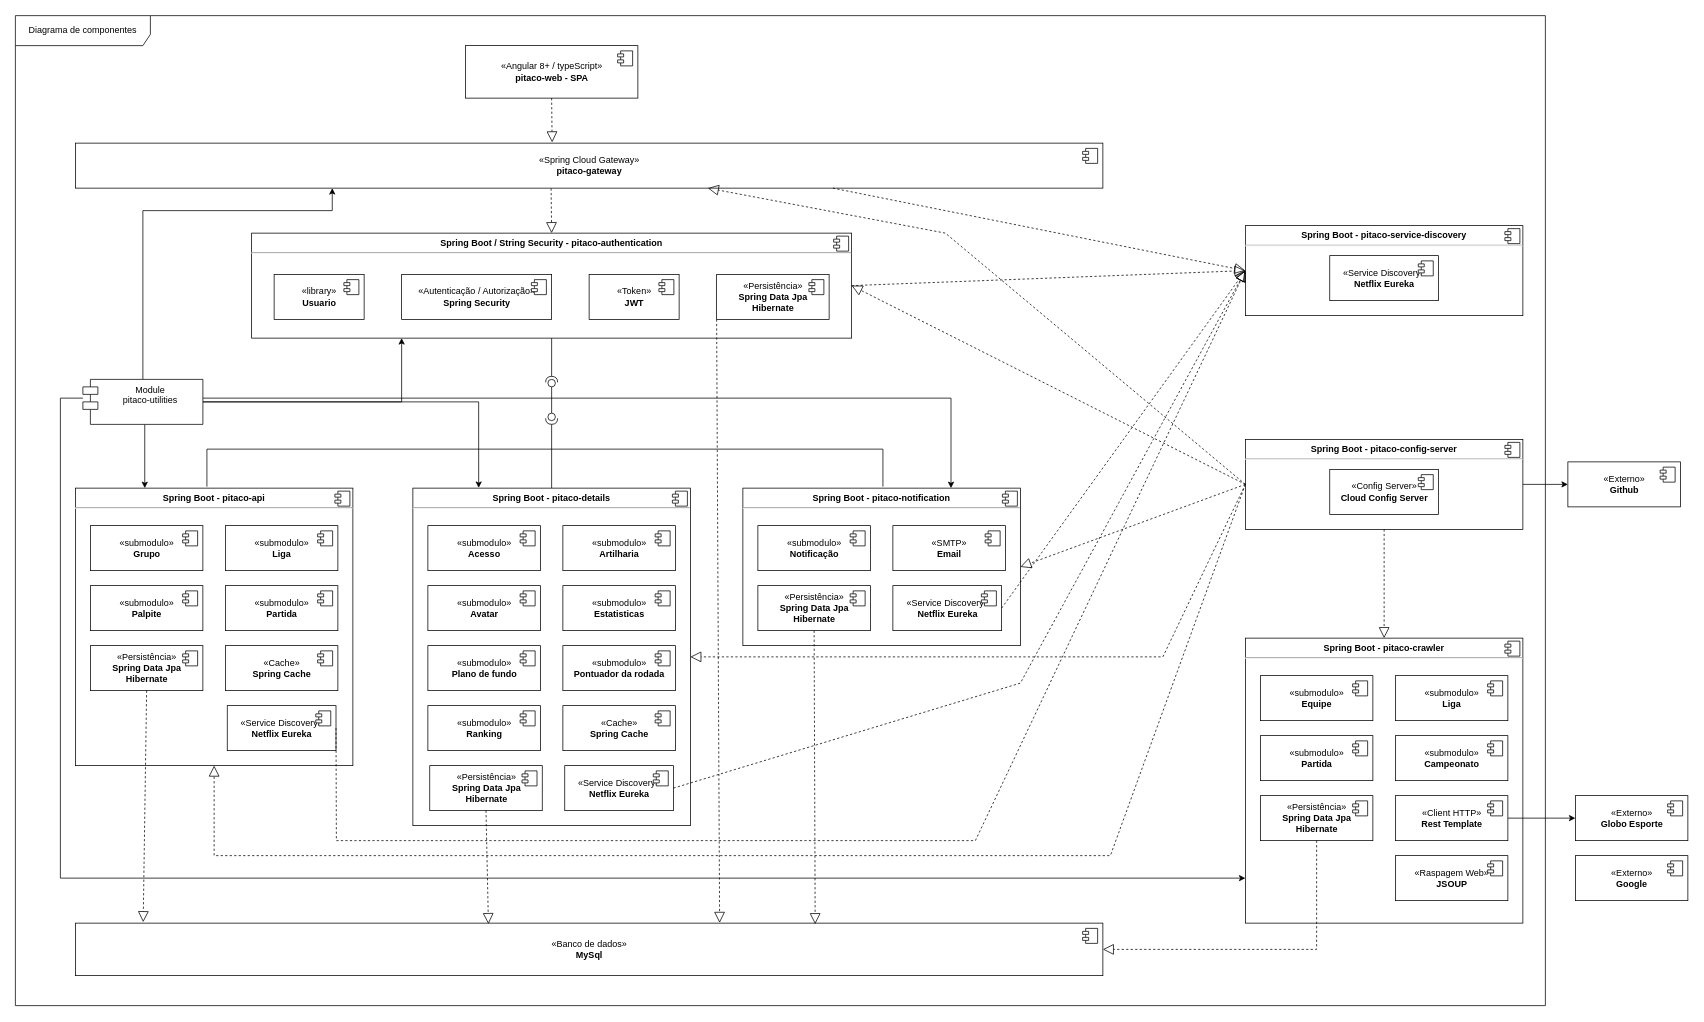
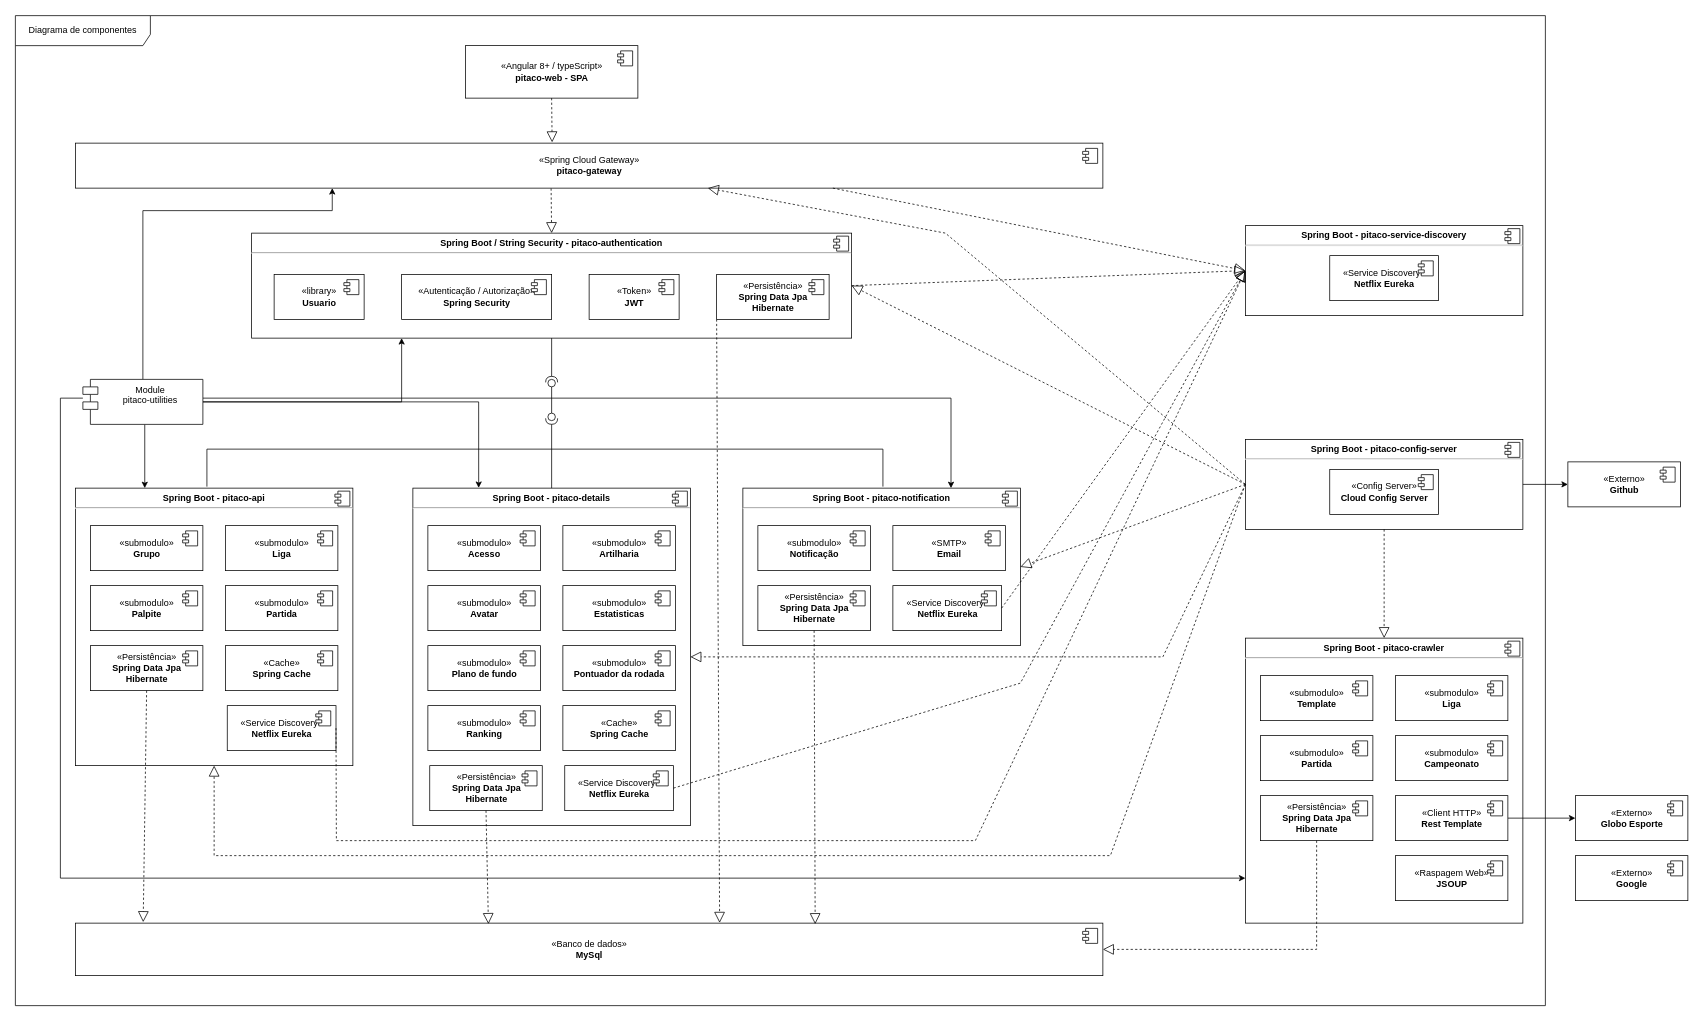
(1317, 698) -> (1317, 698)
